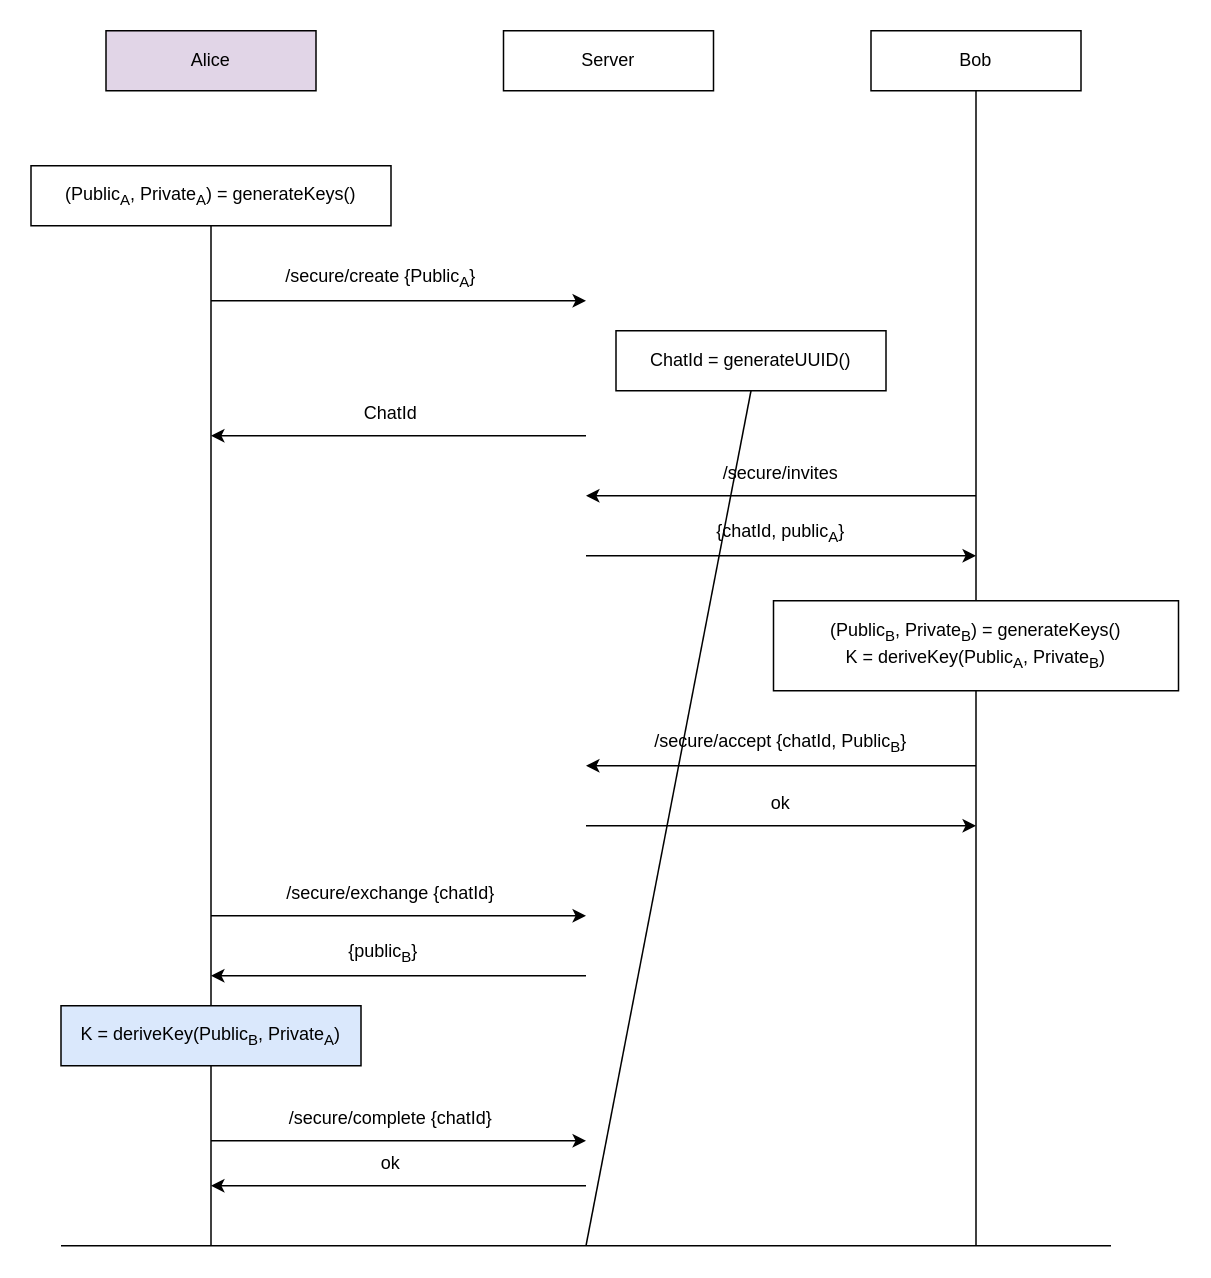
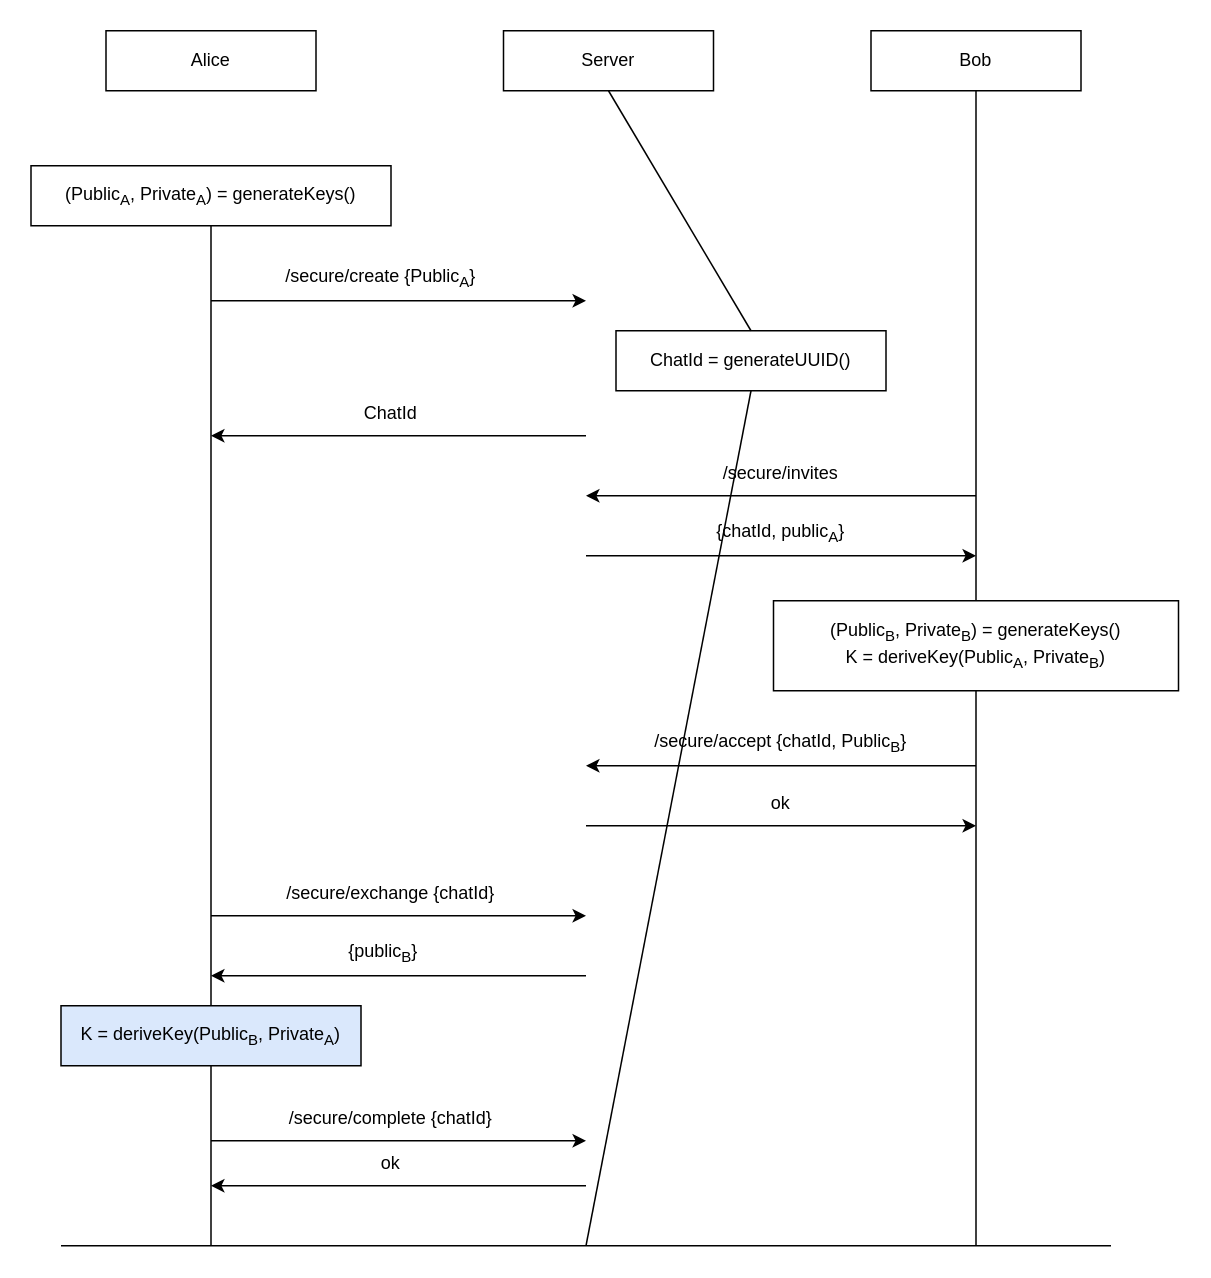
(211, 61) -> (211, 61)
none -> (680, 211)
